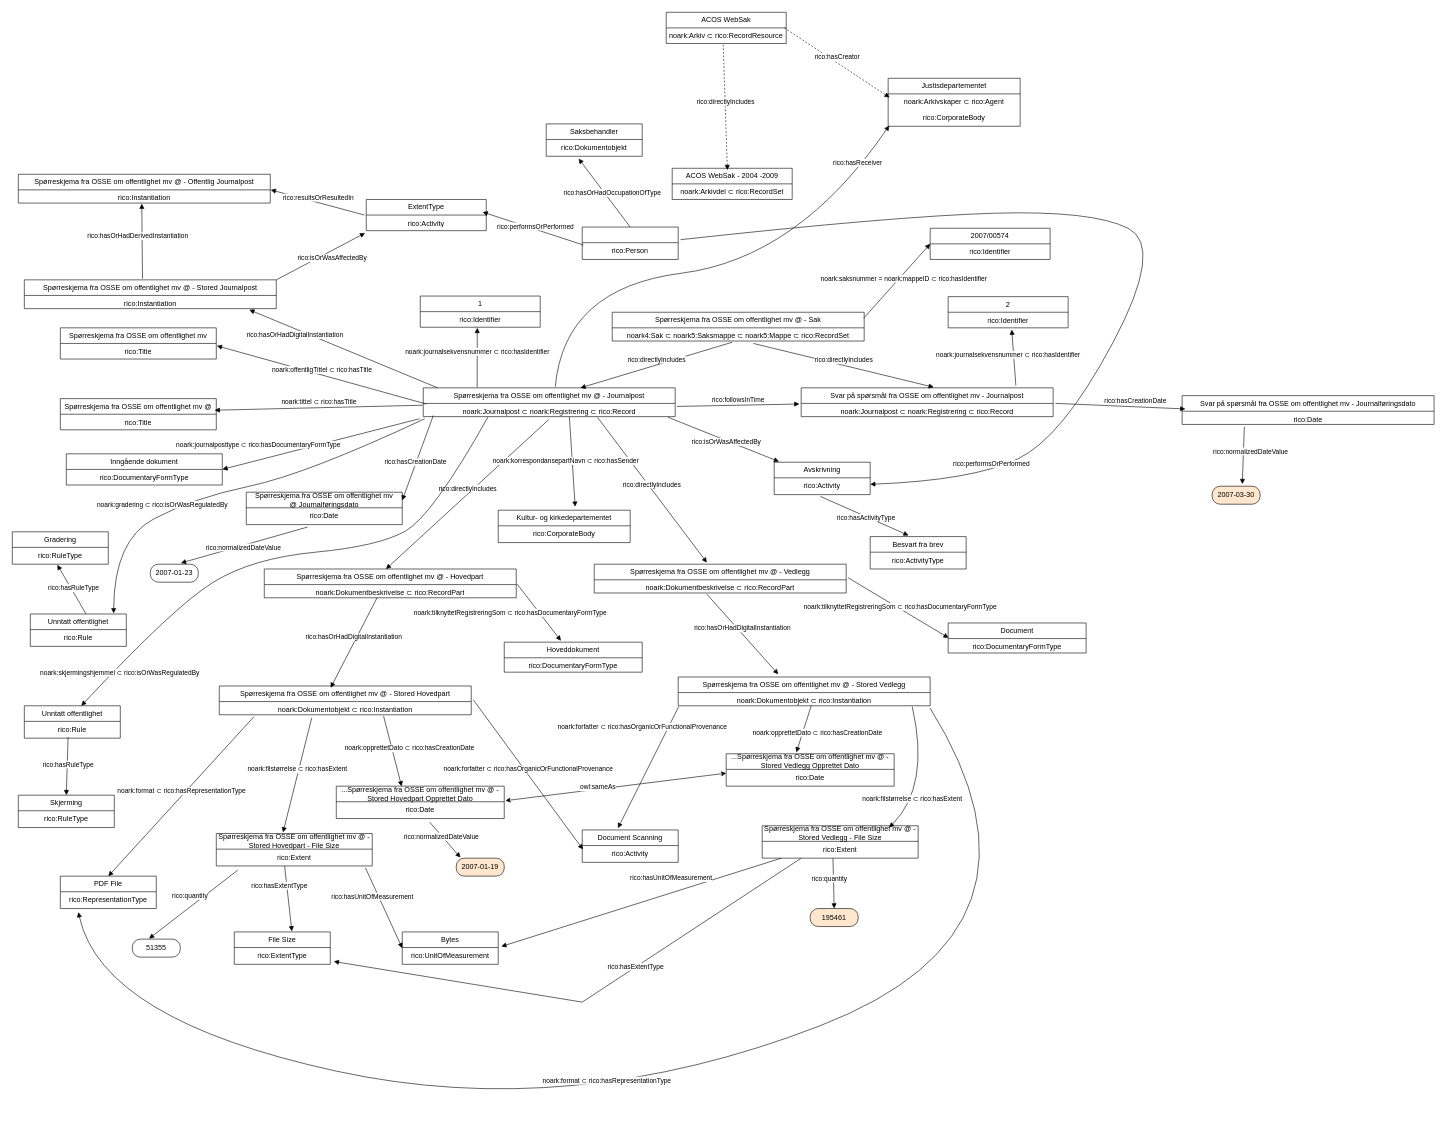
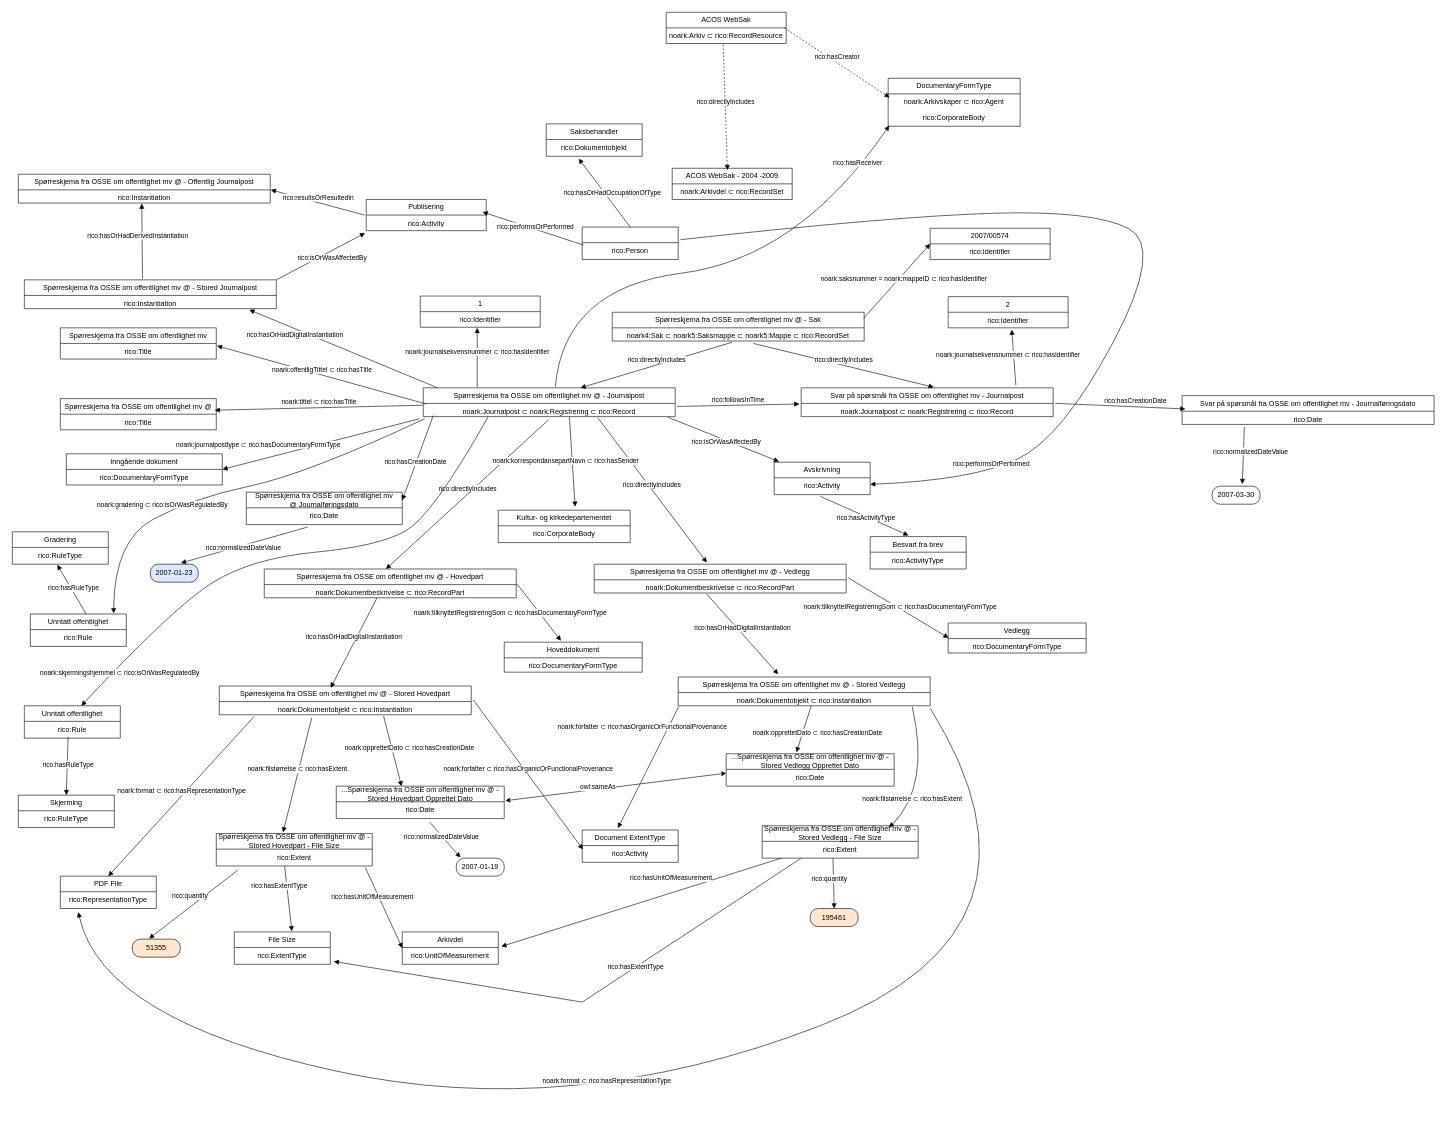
(954, 86) -> (954, 86)
(426, 207) -> (426, 207)
(1236, 495) -> (1236, 495)
(174, 573) -> (174, 573)
(1017, 631) -> (1017, 631)
(630, 838) -> (630, 838)
(480, 867) -> (480, 867)
(450, 940) -> (450, 940)
(156, 948) -> (156, 948)
